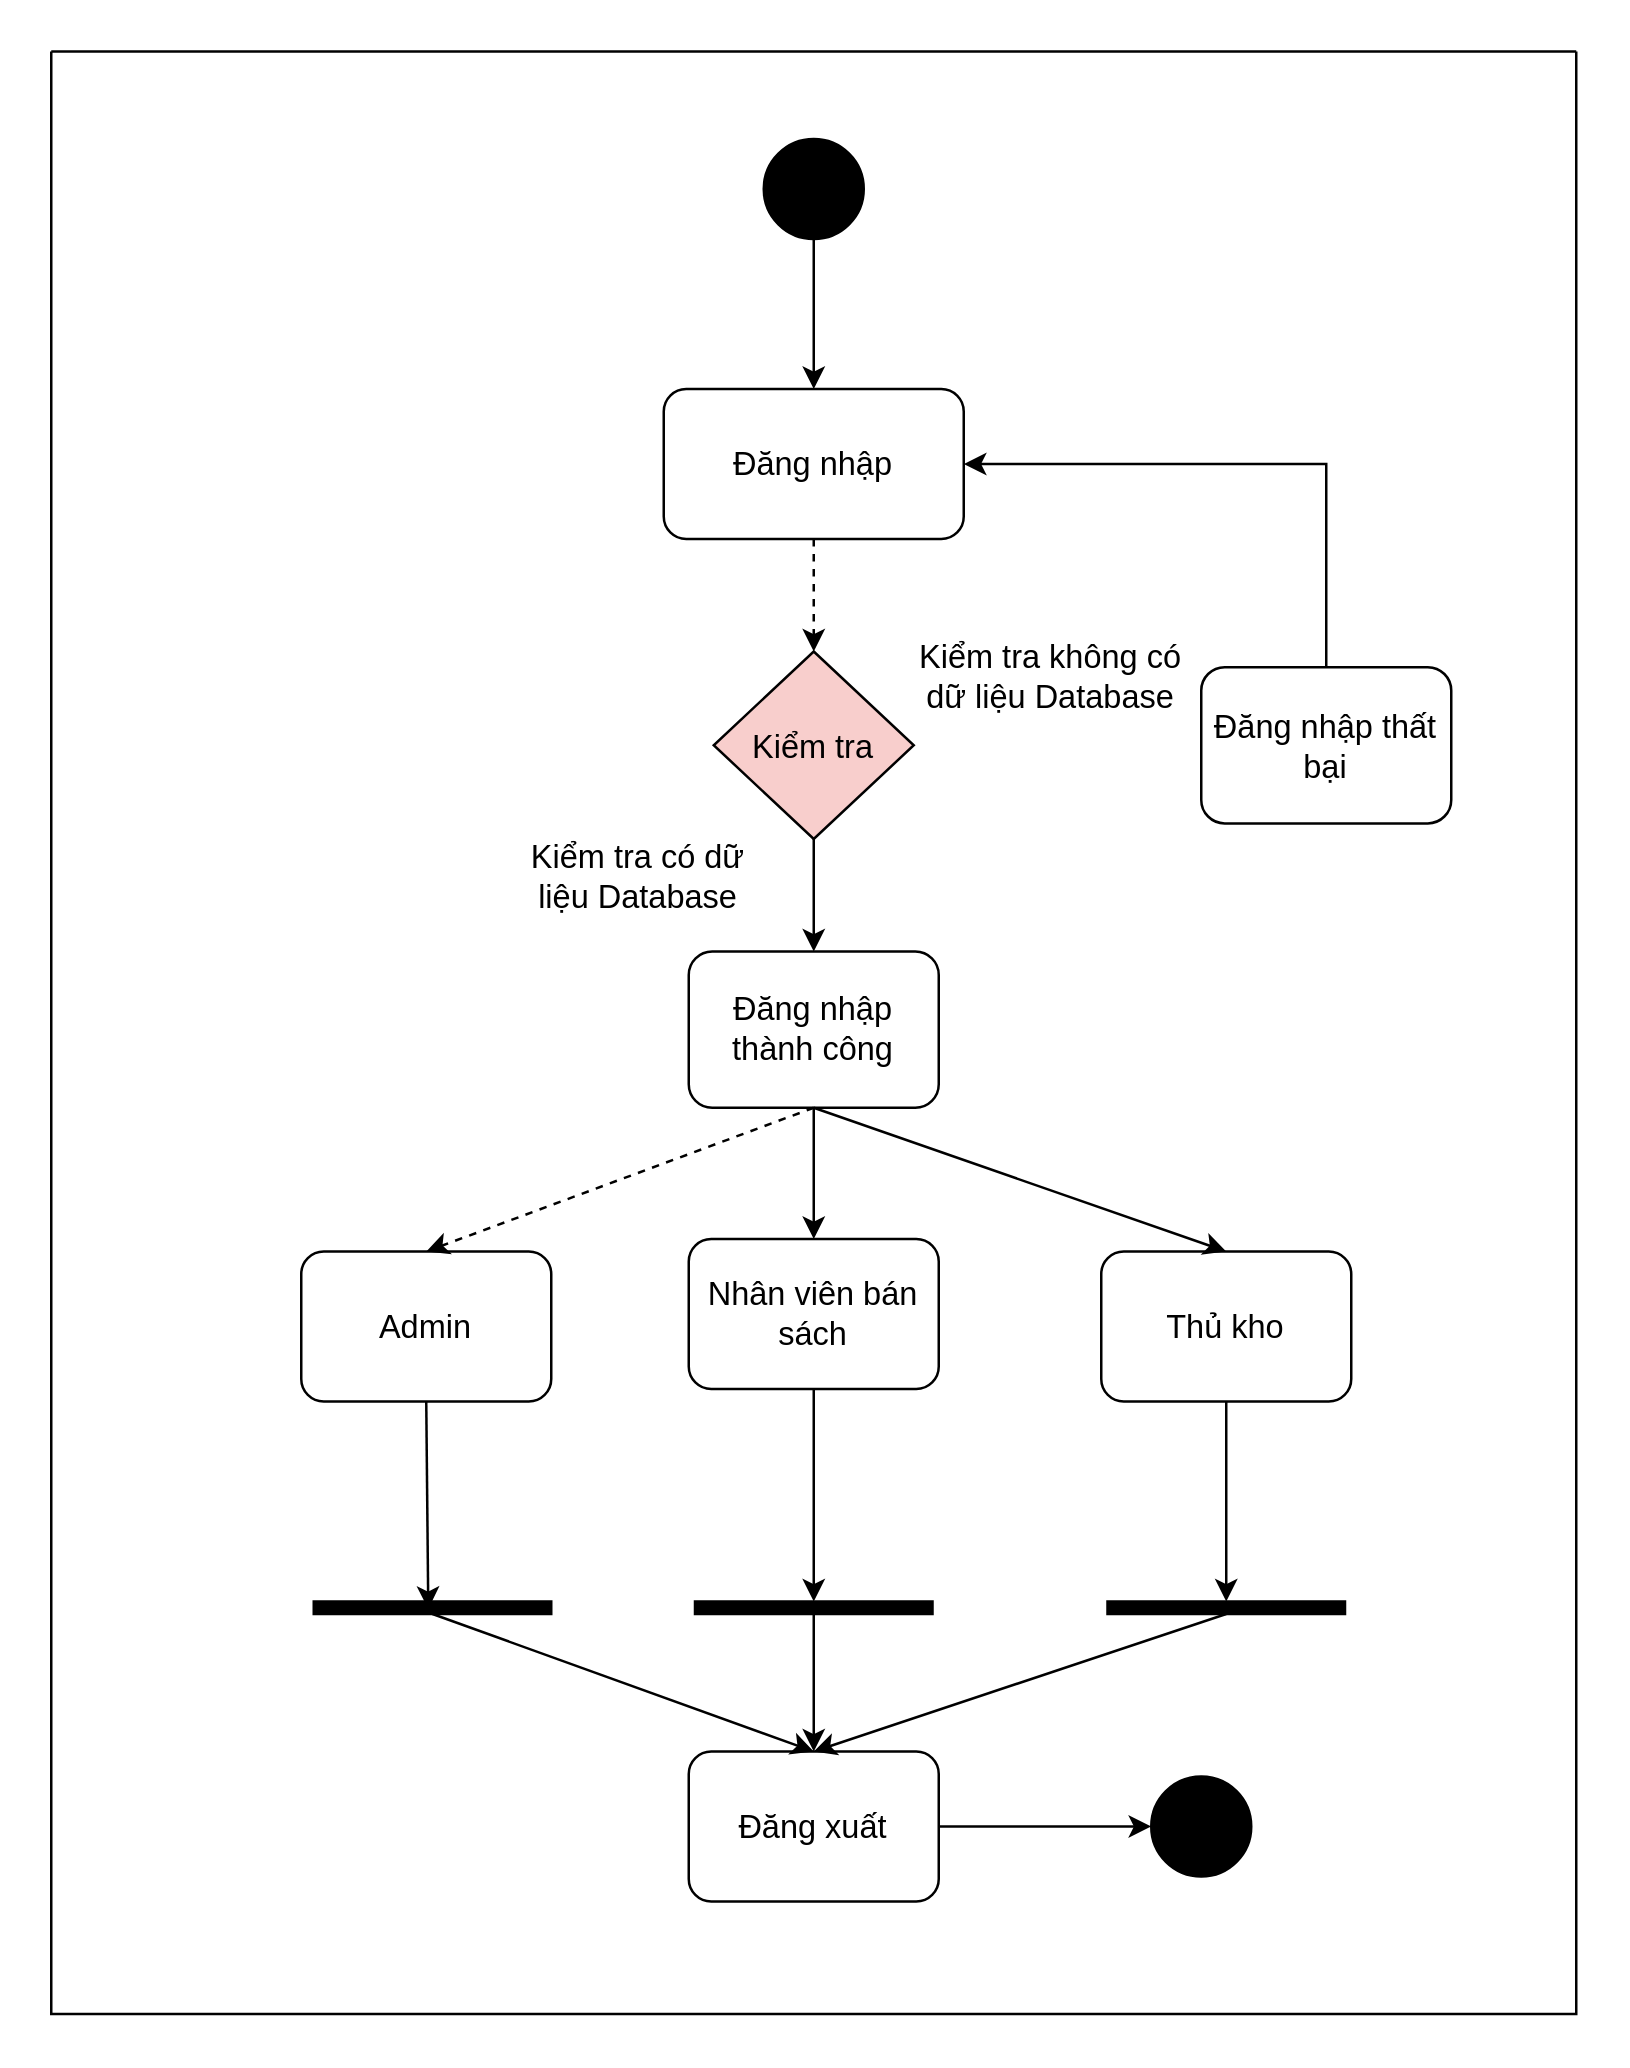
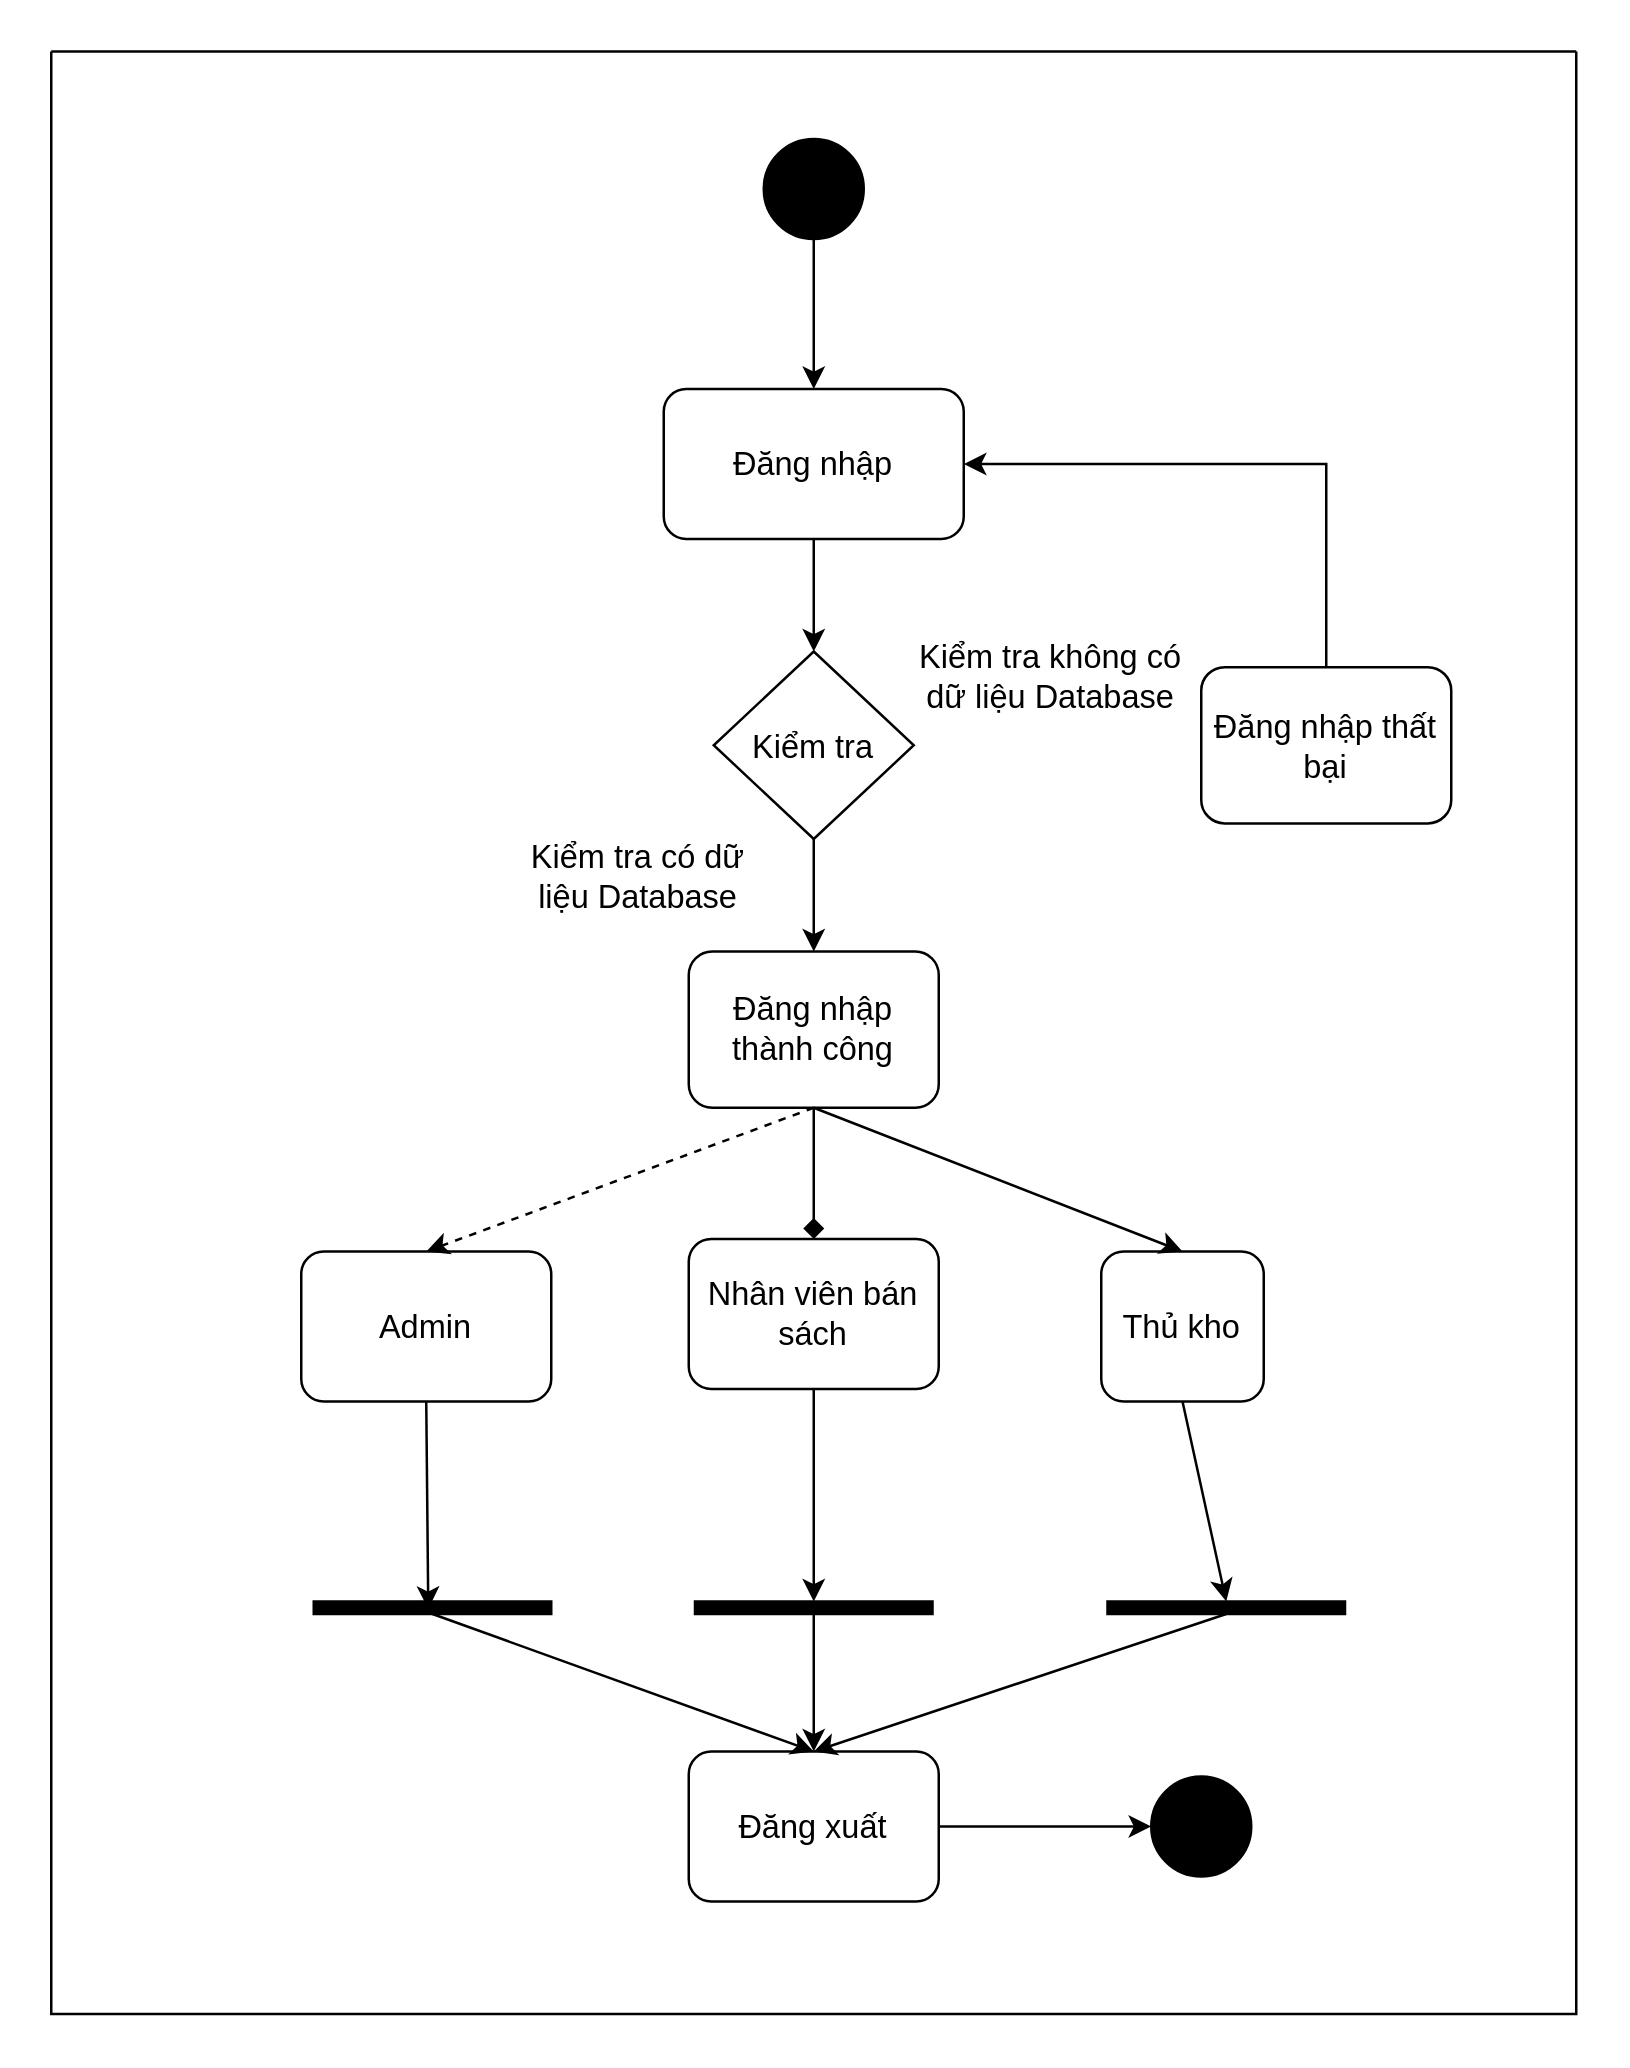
(814, 585) -> (814, 585)
(814, 745) -> (814, 745)
(814, 1220) -> (814, 1218)
(1226, 1326) -> (1183, 1326)
